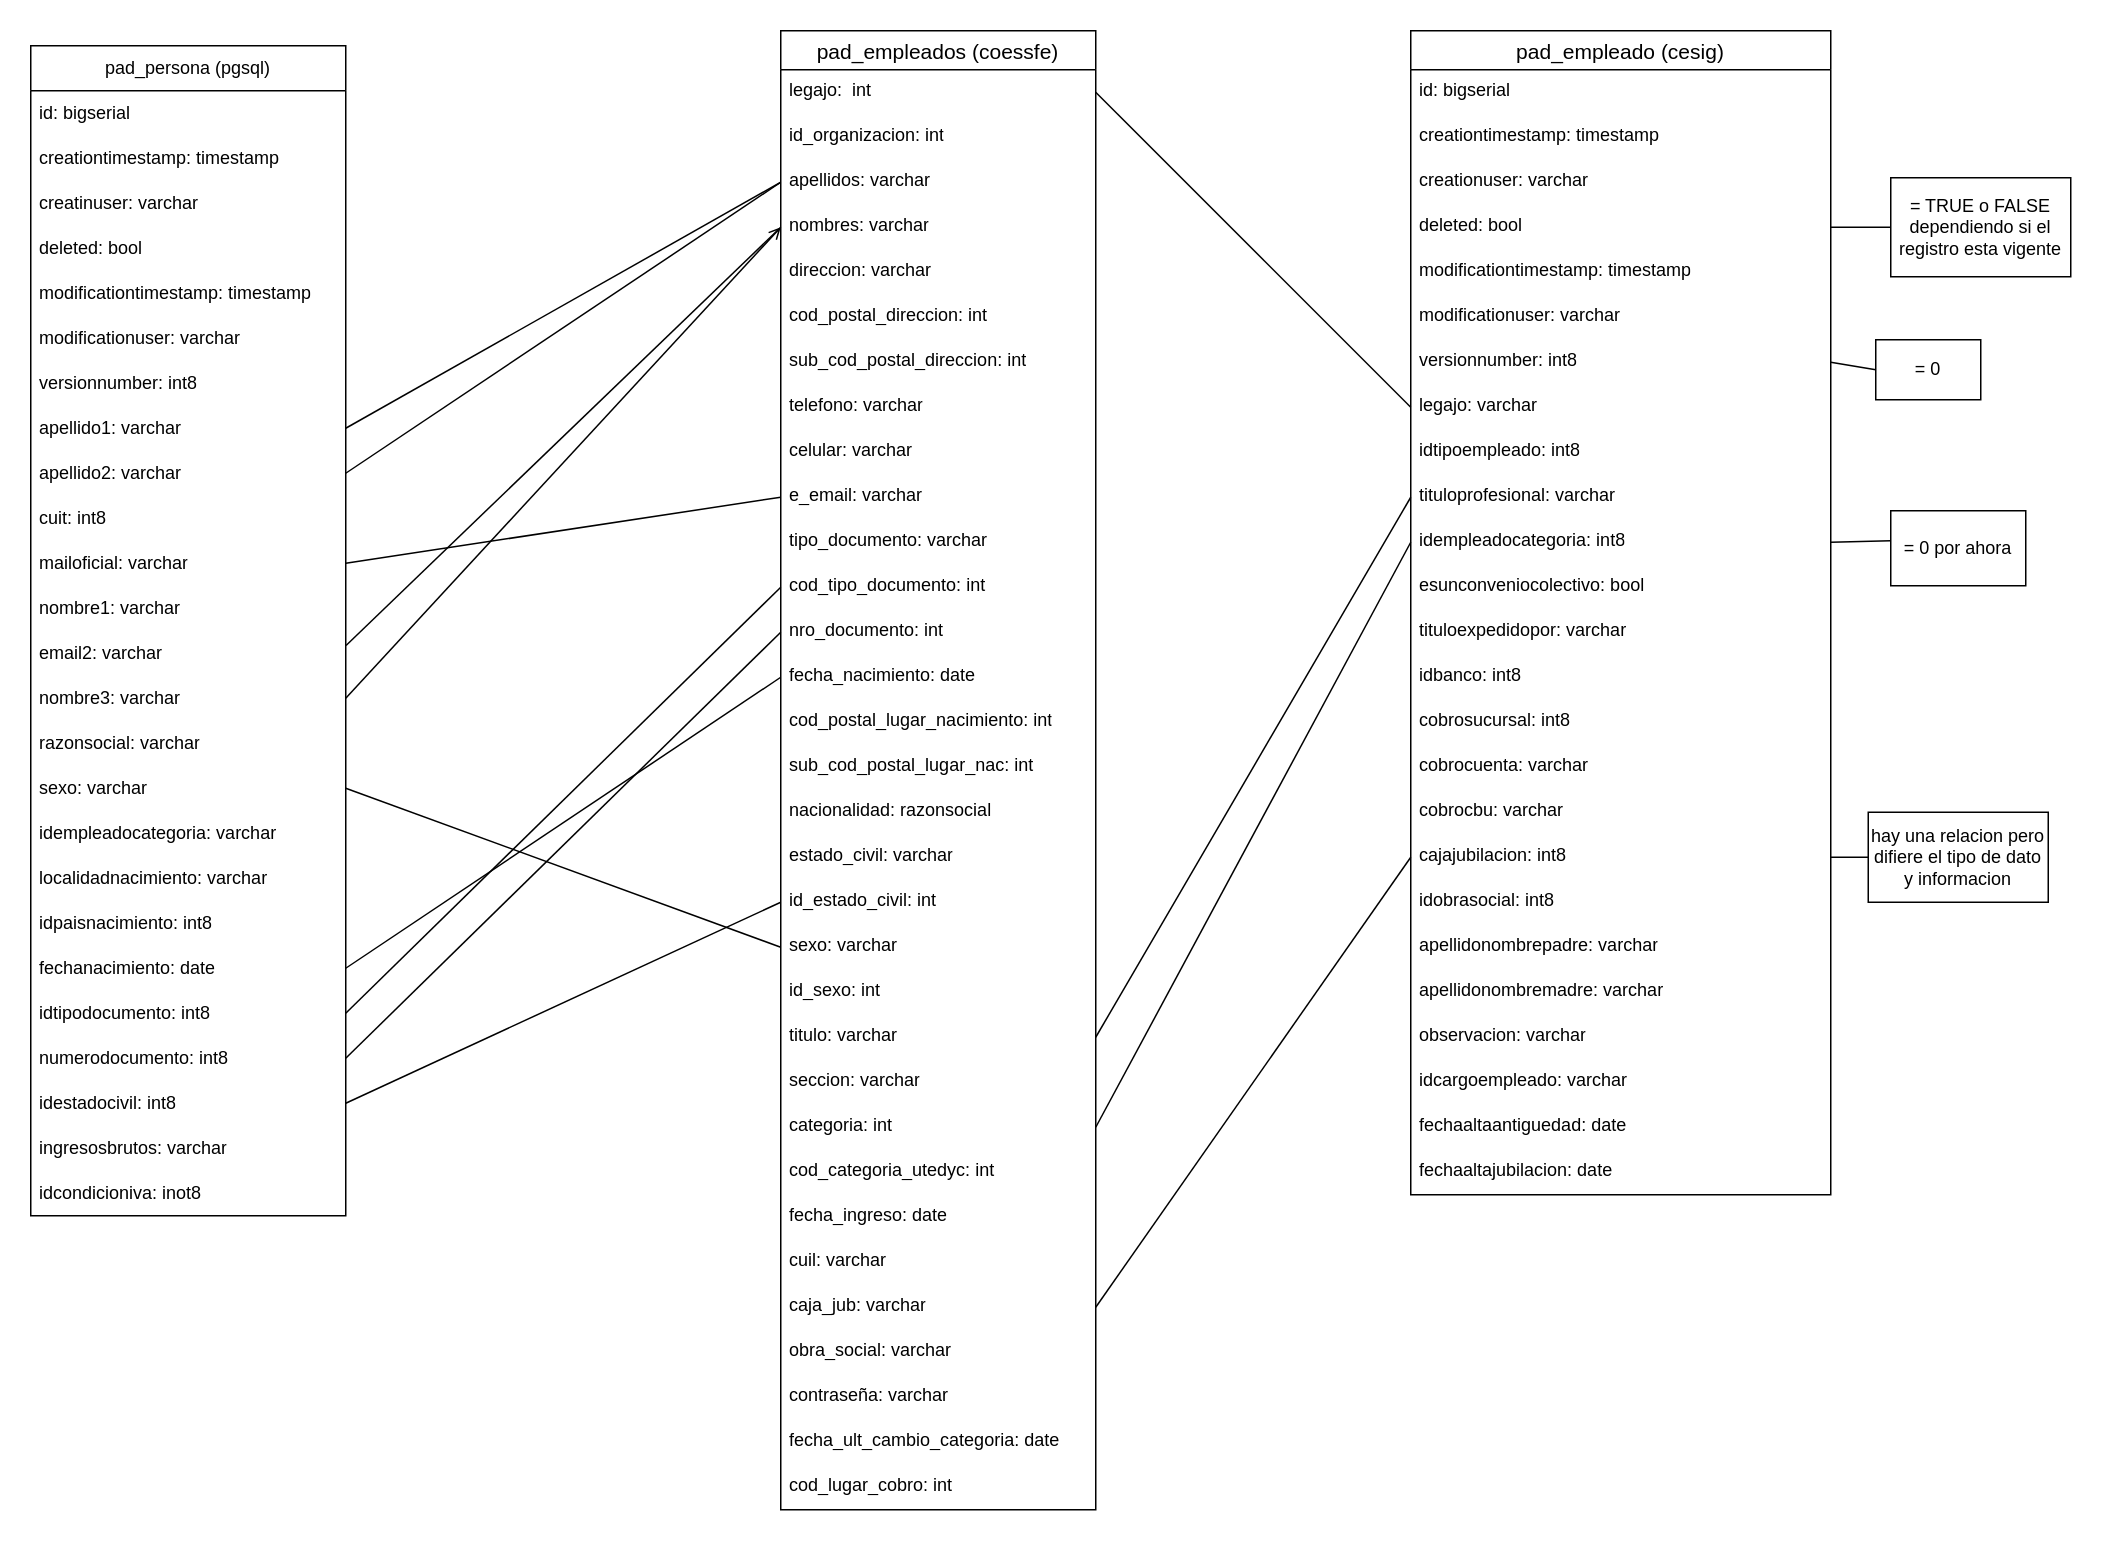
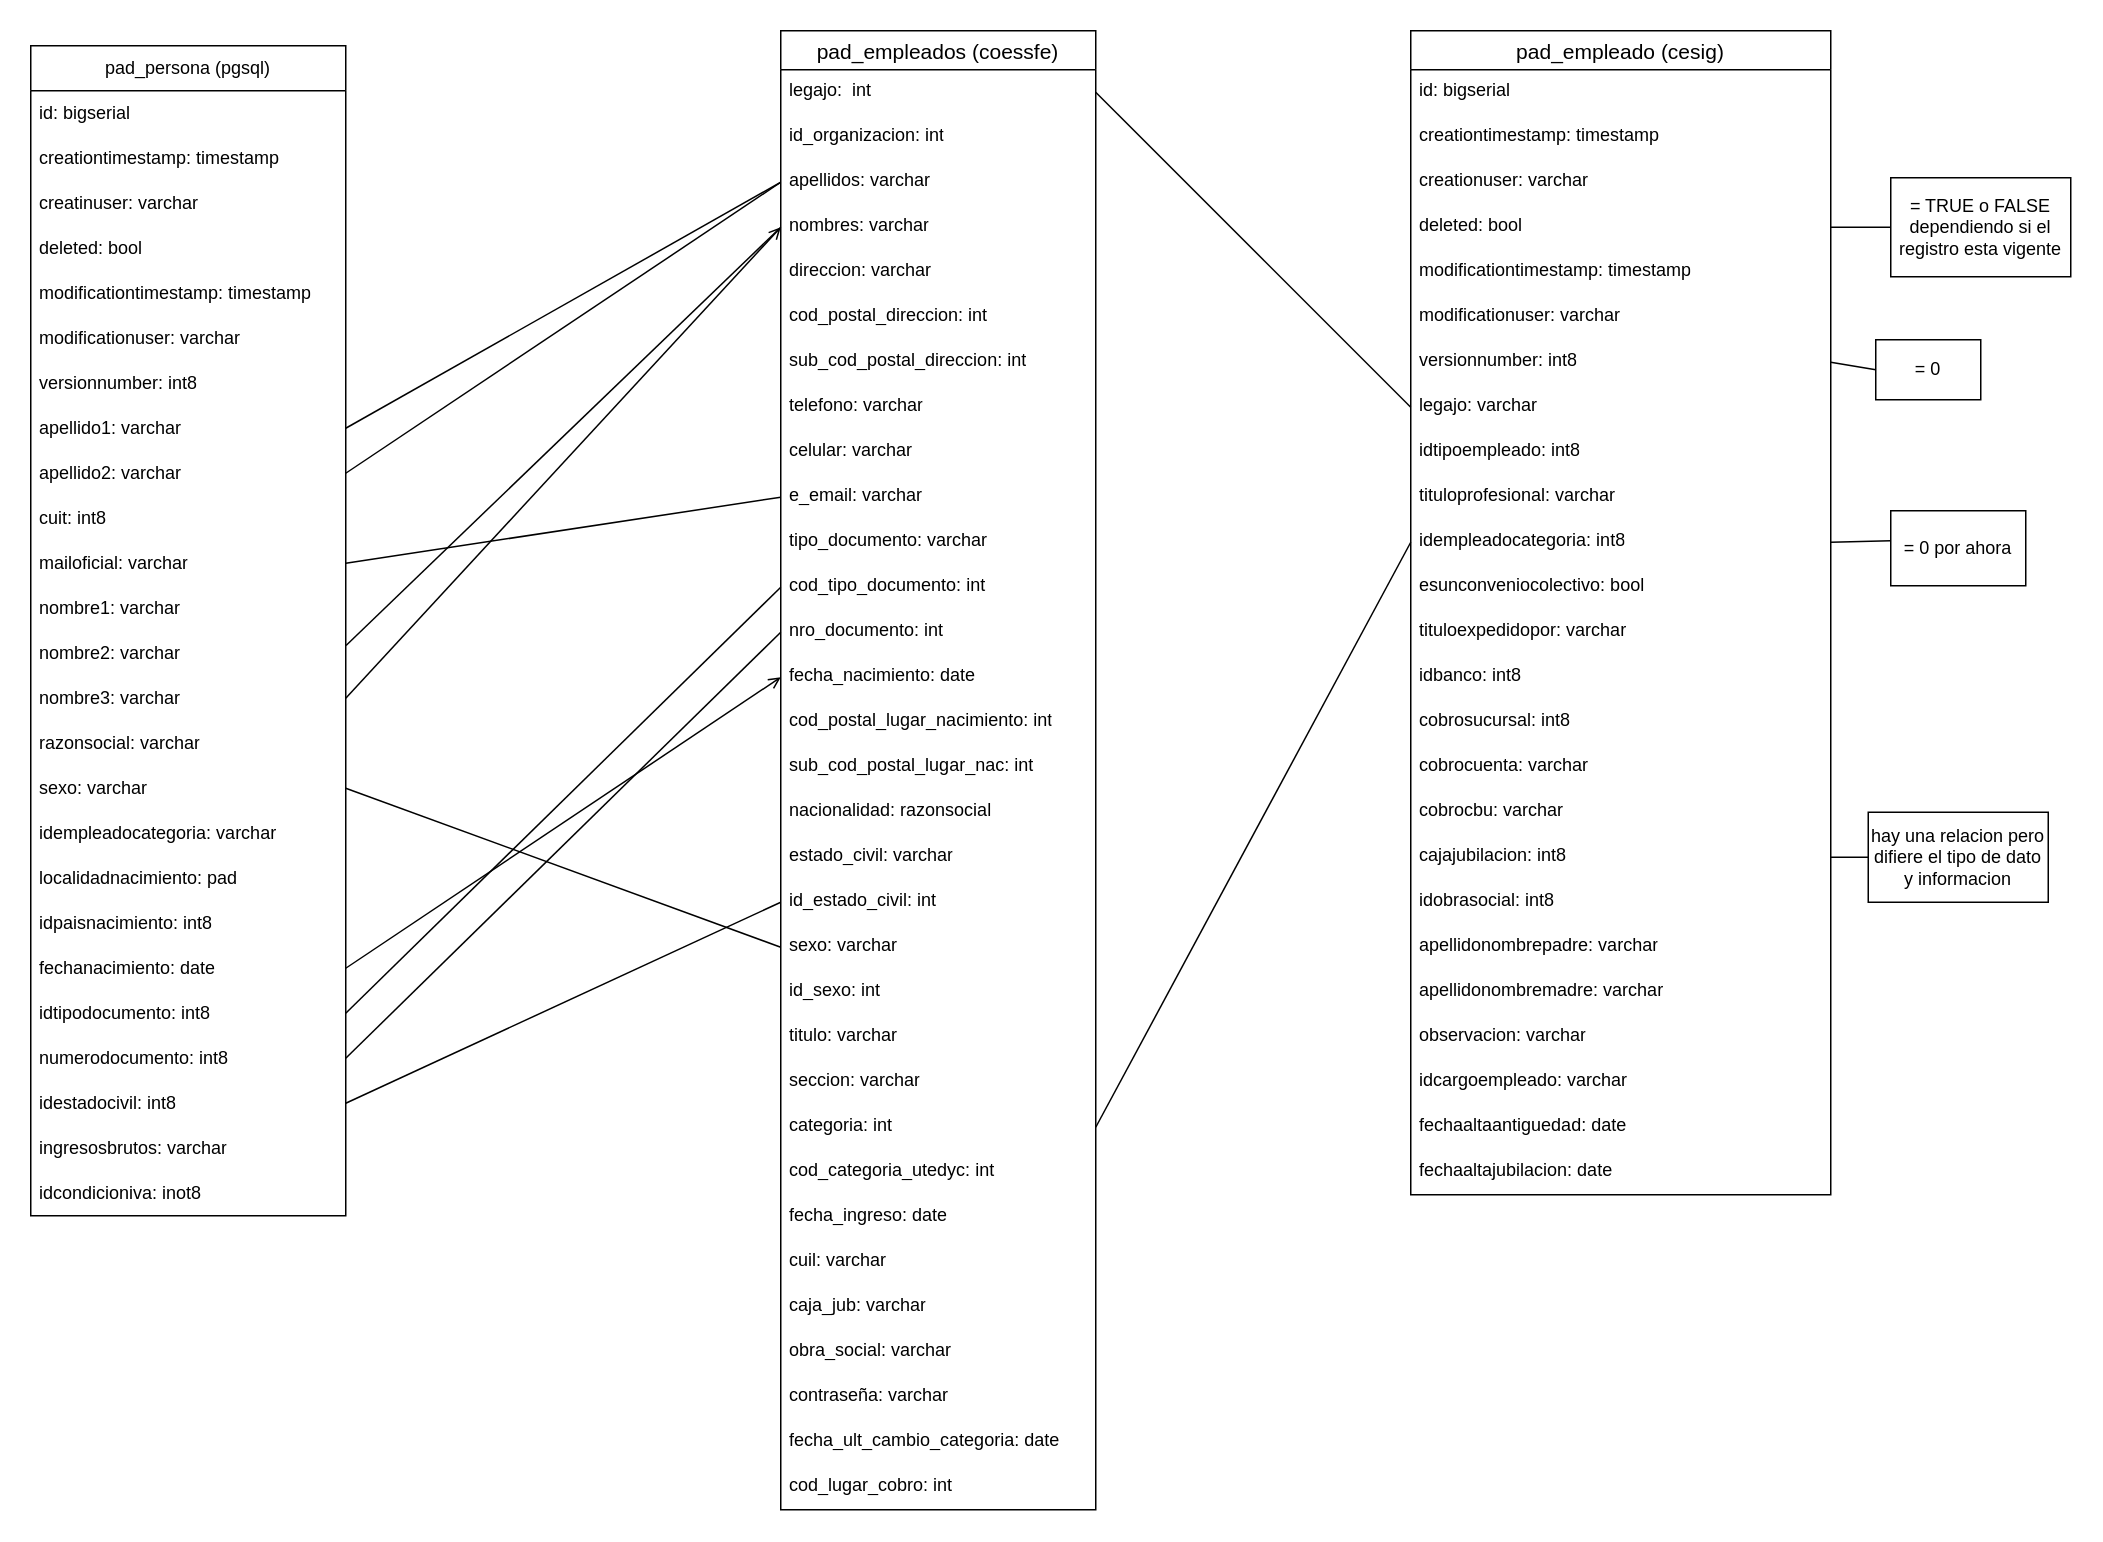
(106, 653) -> (116, 653)
(775, 681) -> (775, 681)
(1252, 769) -> none
(164, 878) -> (144, 878)
(1252, 1083) -> none
